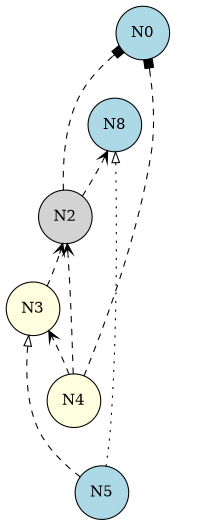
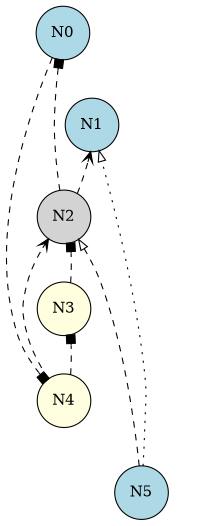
(115, 125) -> (92, 125)
(135, 226) -> (9, 216)
(54, 270) -> (71, 268)
(62, 357) -> (71, 360)
(34, 420) -> (121, 355)
